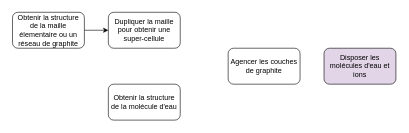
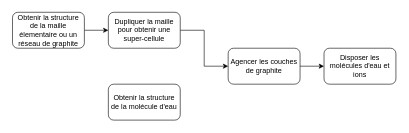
none -> (203, 30)
none -> (318, 66)
(360, 66) -> (360, 66)
